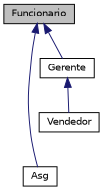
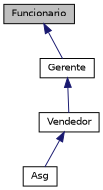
(28, 100) -> (52, 154)
